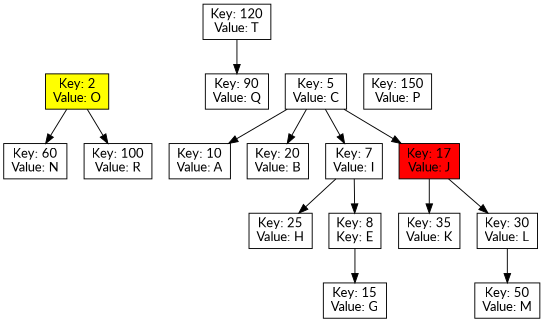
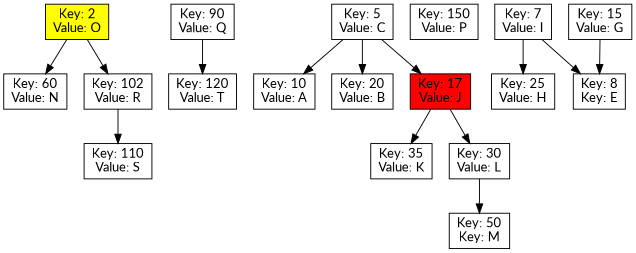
(237, 52) -> (203, 52)
(333, 122) -> none
none -> (118, 161)
(118, 161) -> (118, 92)
(355, 261) -> (600, 52)
(507, 301) -> (479, 231)
